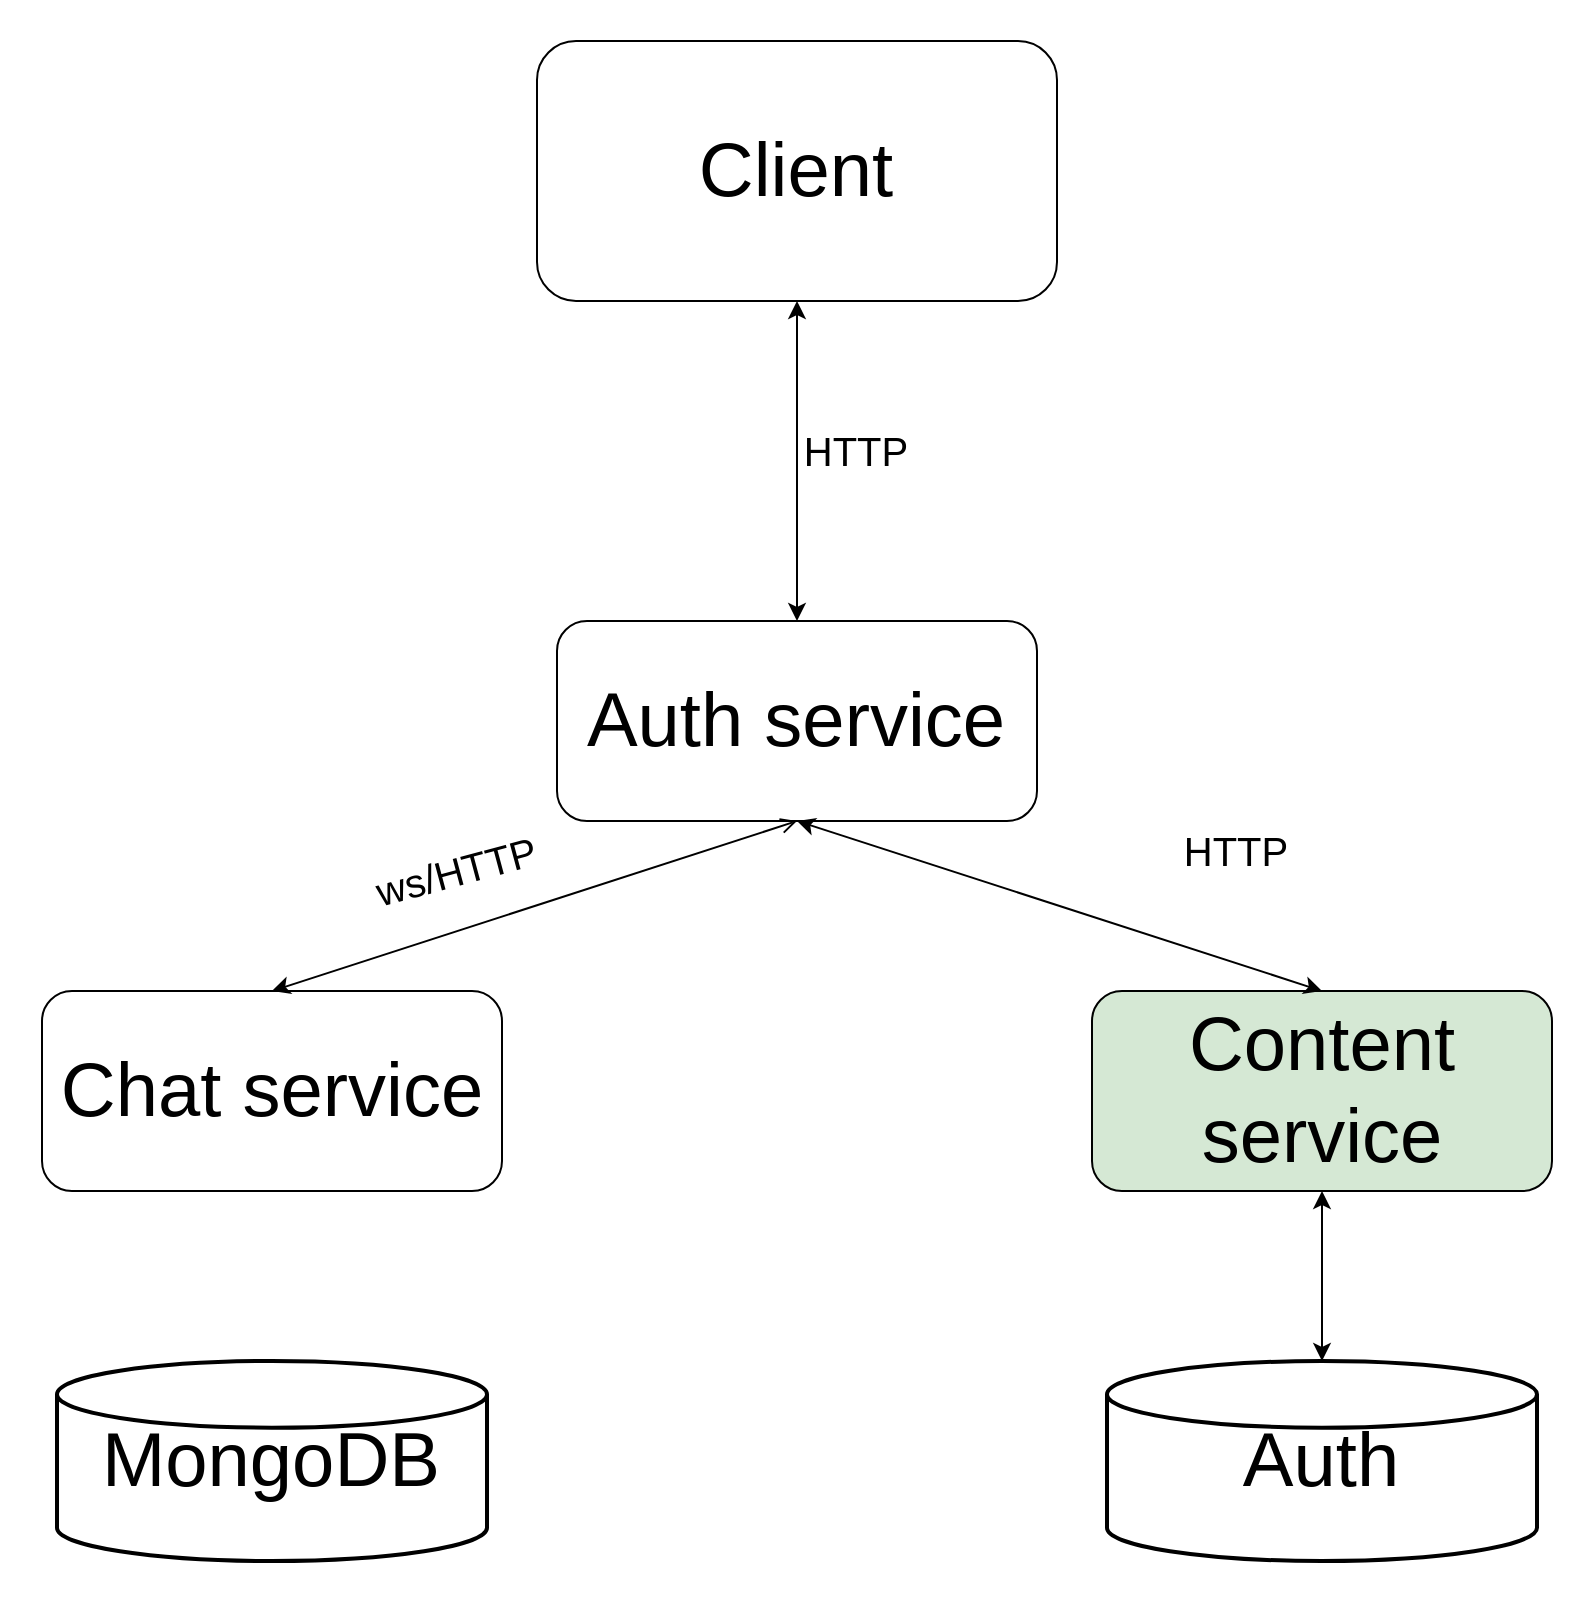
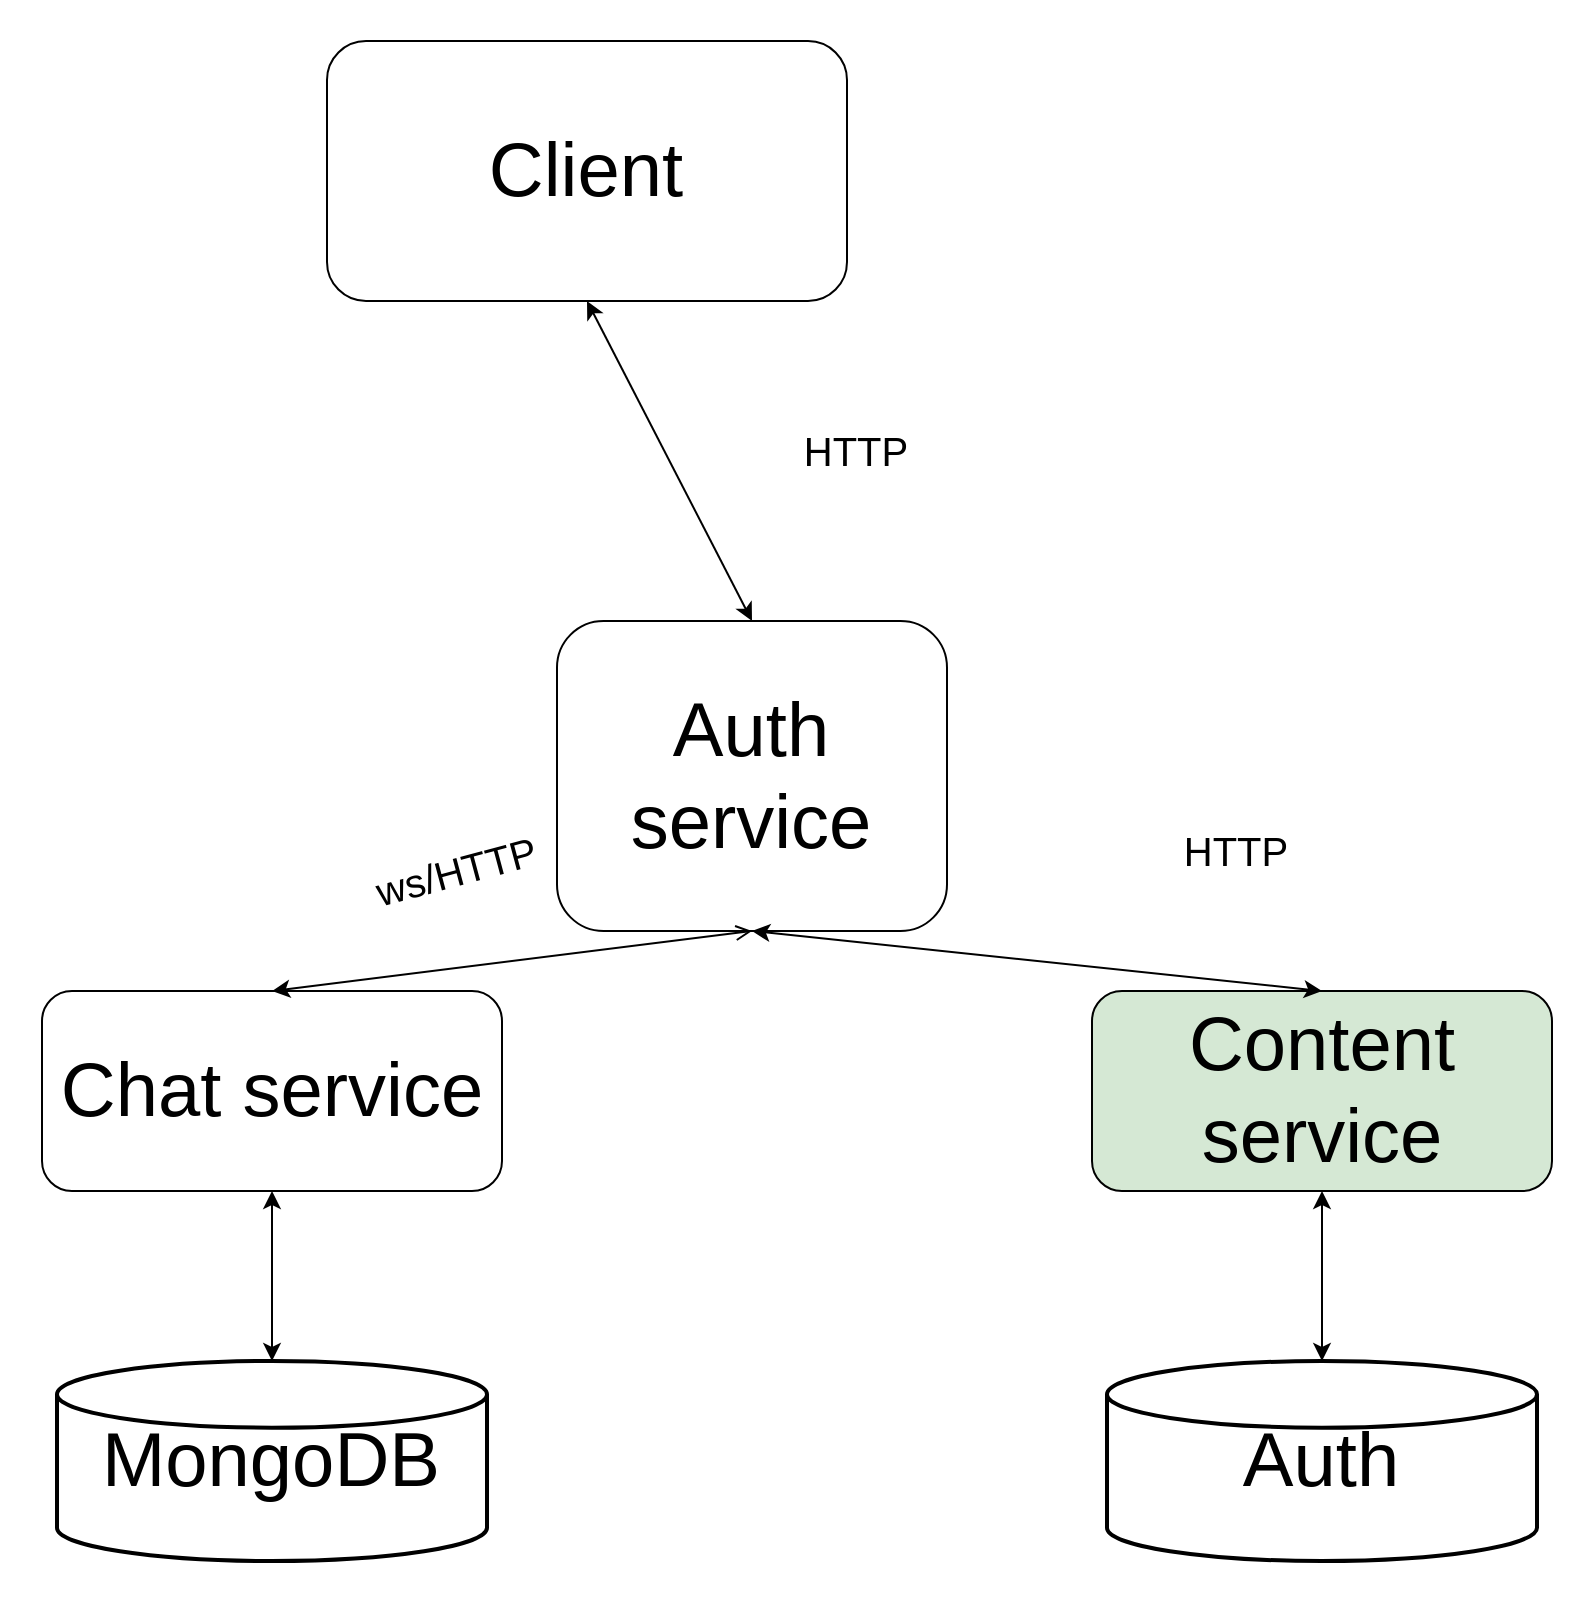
(797, 171) -> (587, 171)
(797, 721) -> (752, 776)
none -> (272, 1276)
